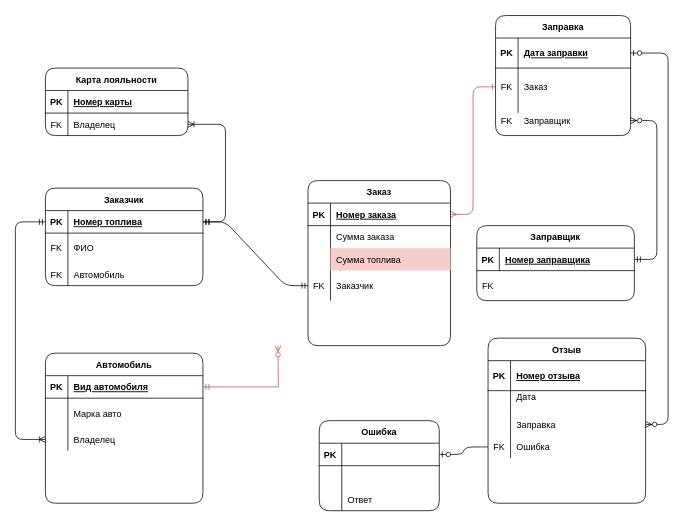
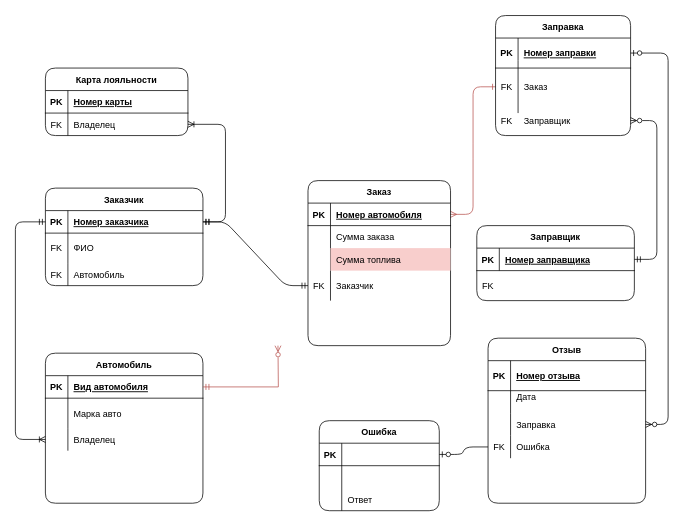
(555, 53) -> (558, 53)
(365, 215) -> (375, 215)
(105, 222) -> (110, 222)
